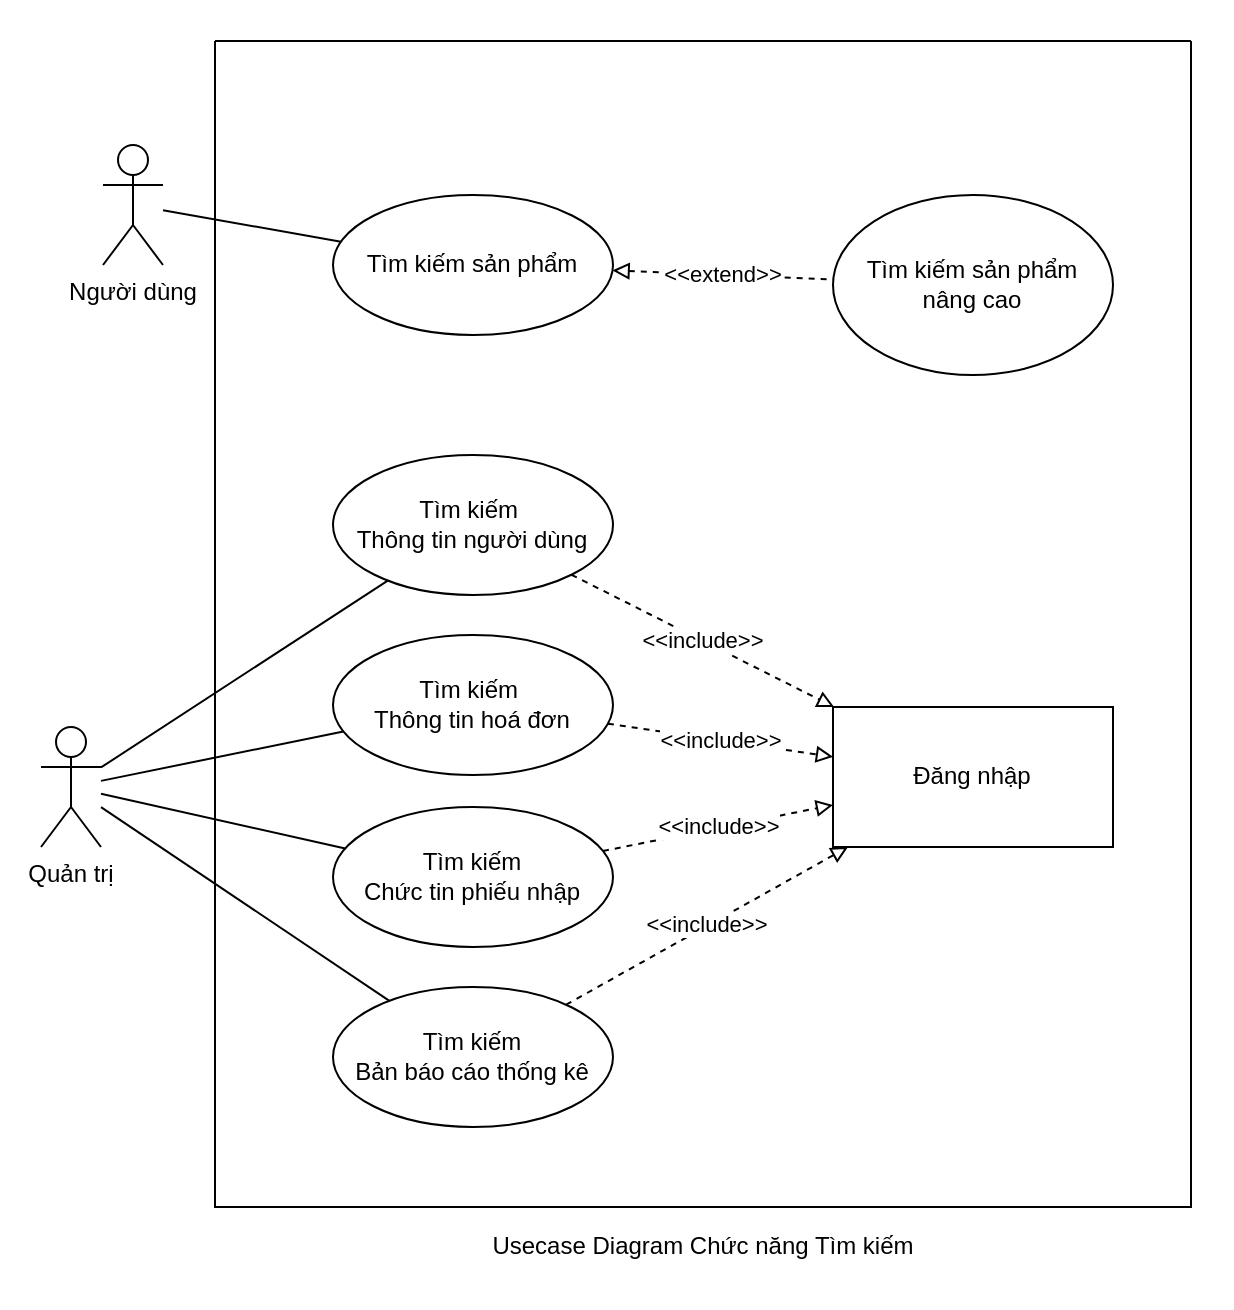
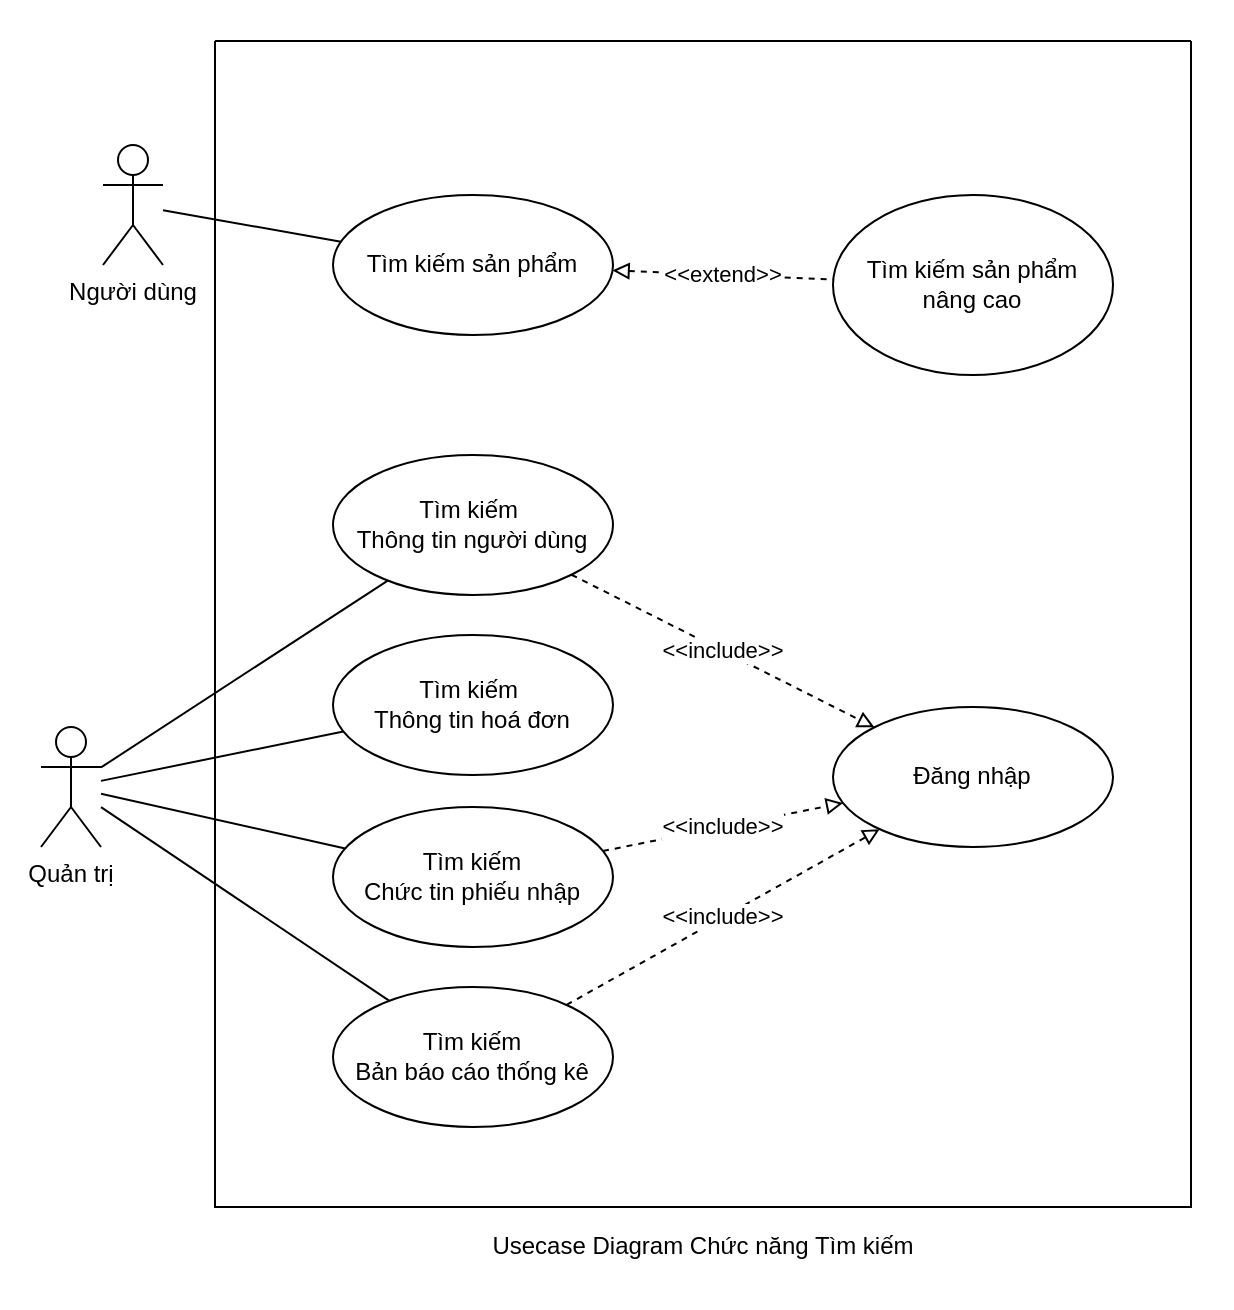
(719, 740) -> none
(973, 777) -> (973, 777)
